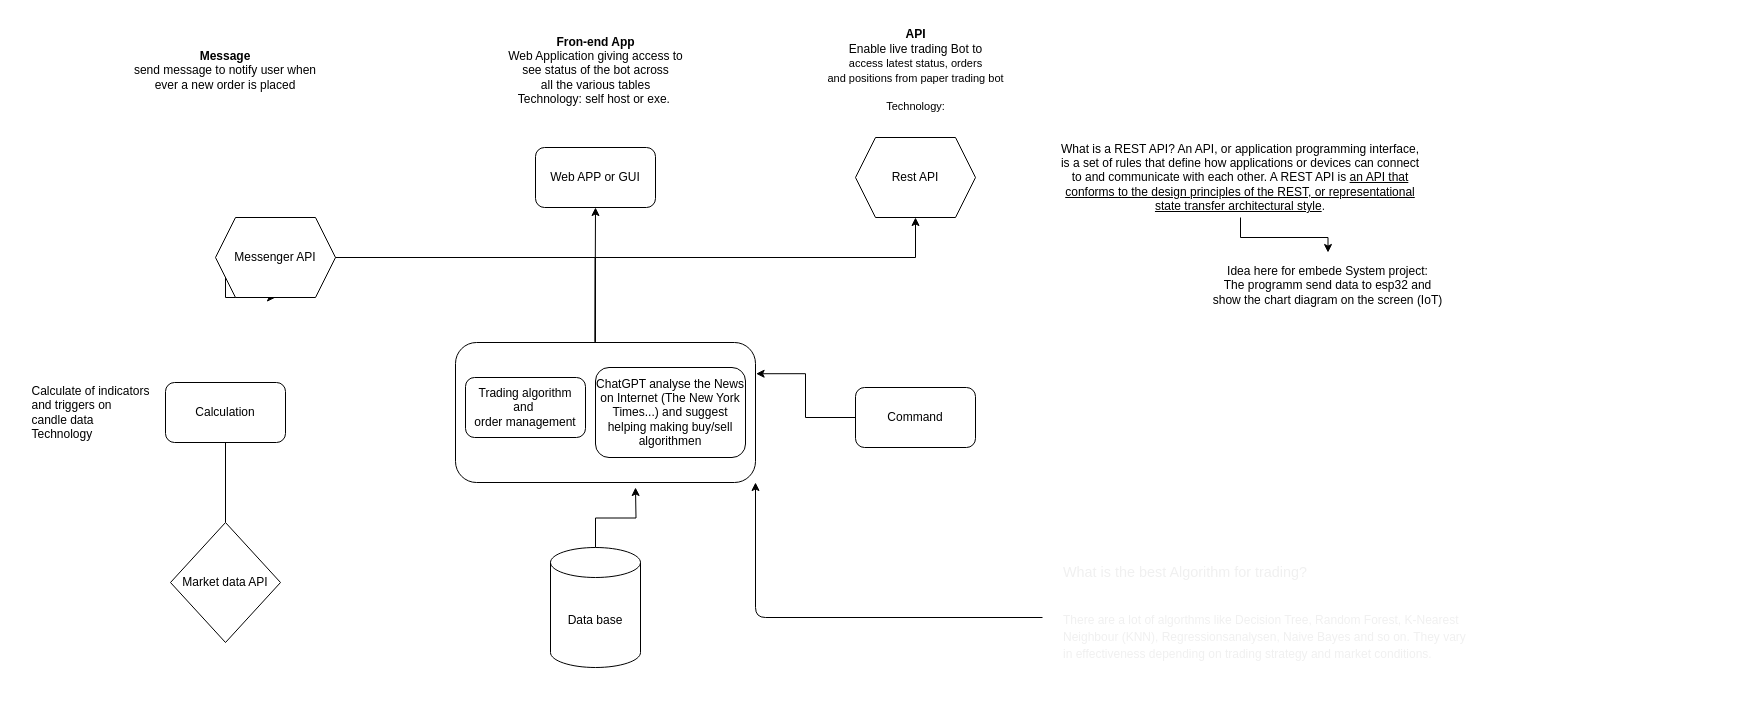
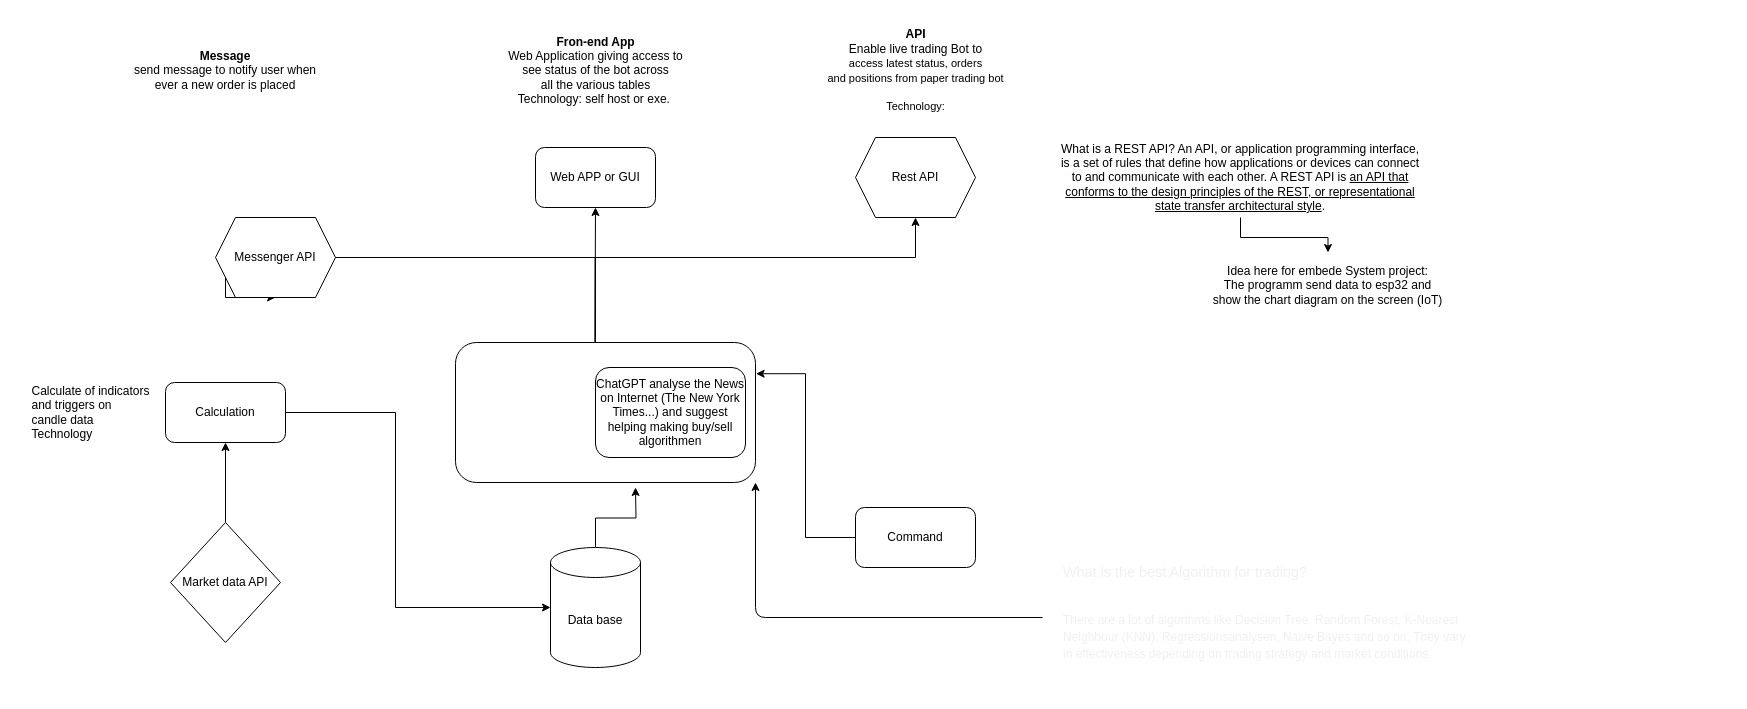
(526, 408) -> none
(916, 418) -> (916, 538)
(226, 449) -> (226, 451)
none -> (396, 529)
